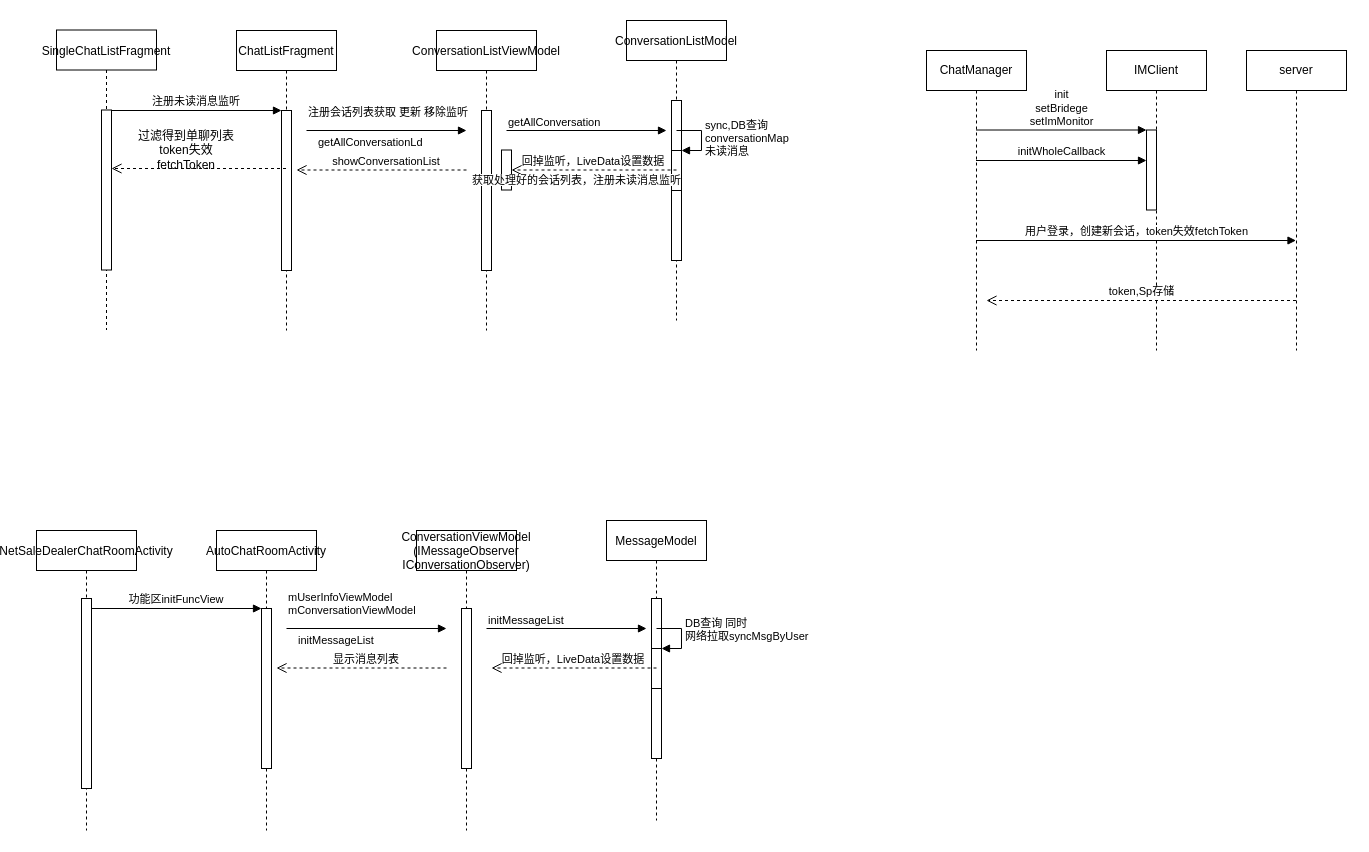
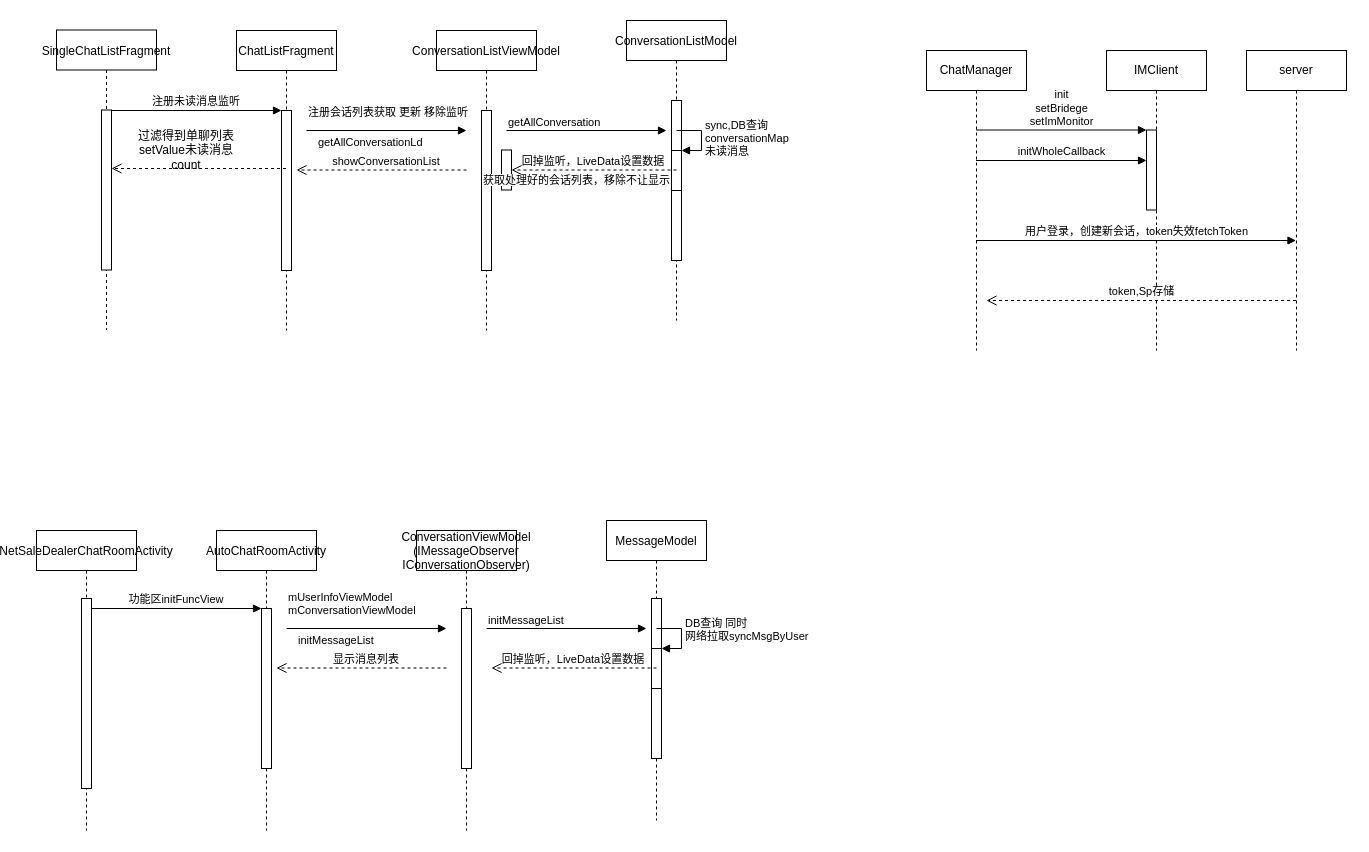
(187, 151) -> (187, 151)
(577, 181) -> (577, 181)
